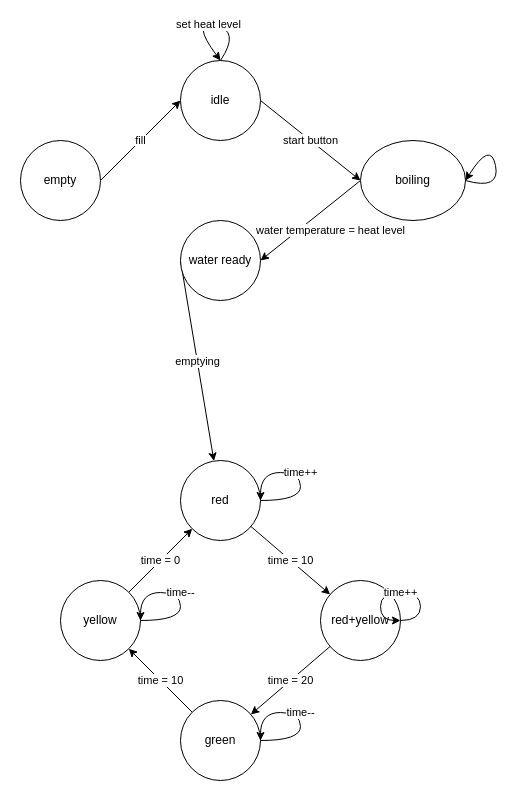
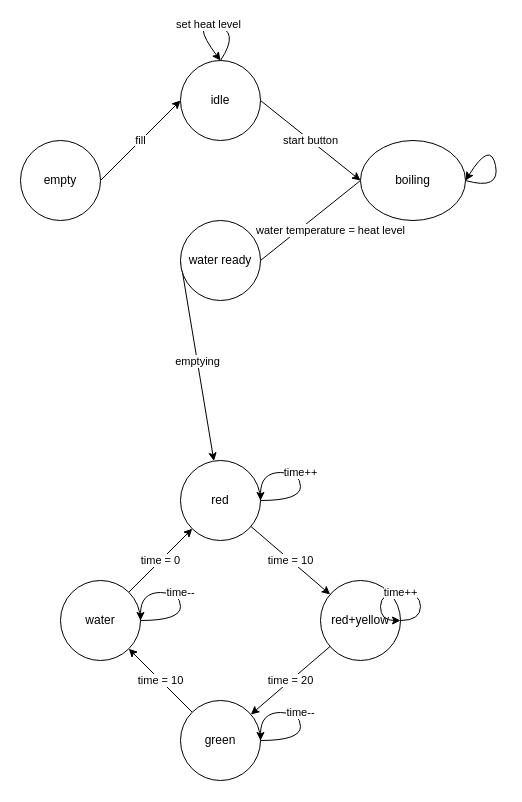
(267, 255) -> (264, 257)
(101, 621) -> (101, 621)
